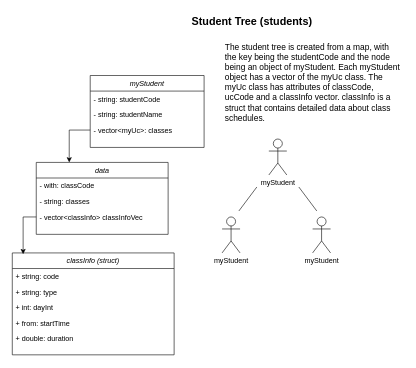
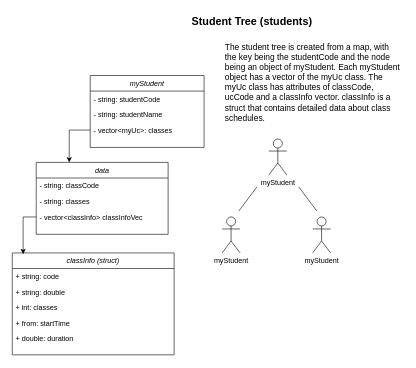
(69, 186) -> (73, 186)
(40, 292) -> (43, 292)
(38, 308) -> (39, 308)
